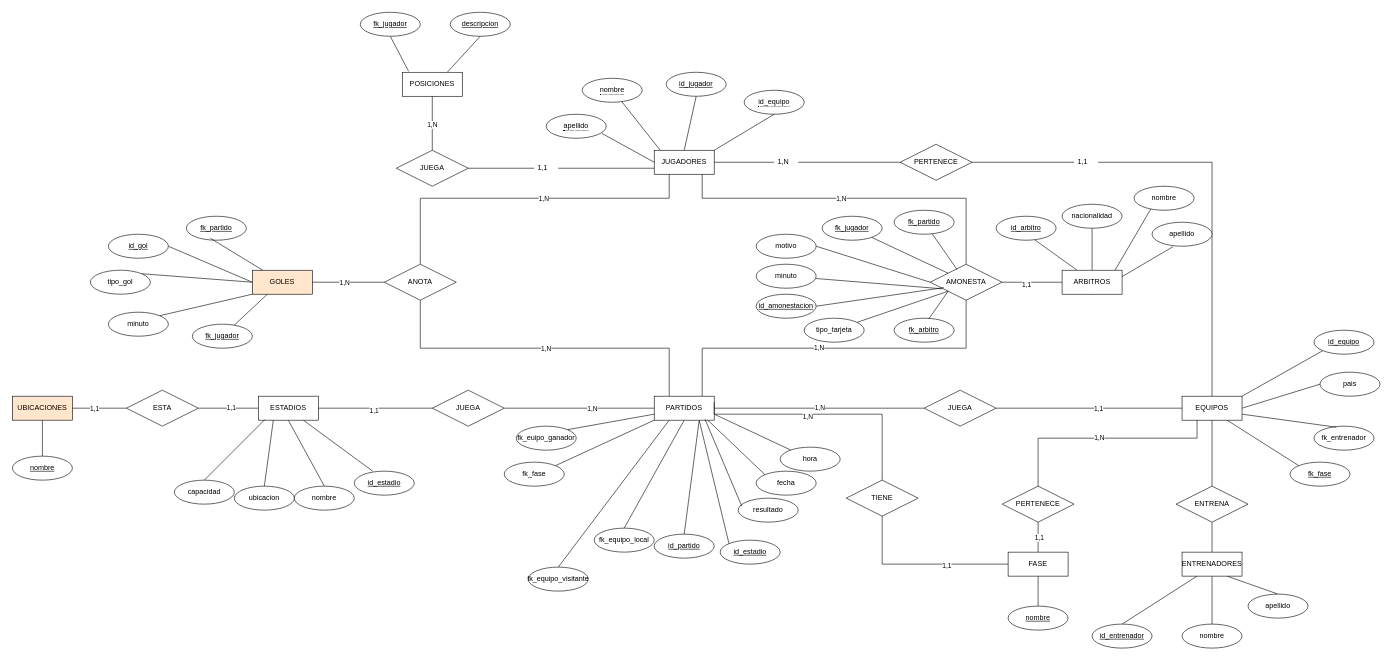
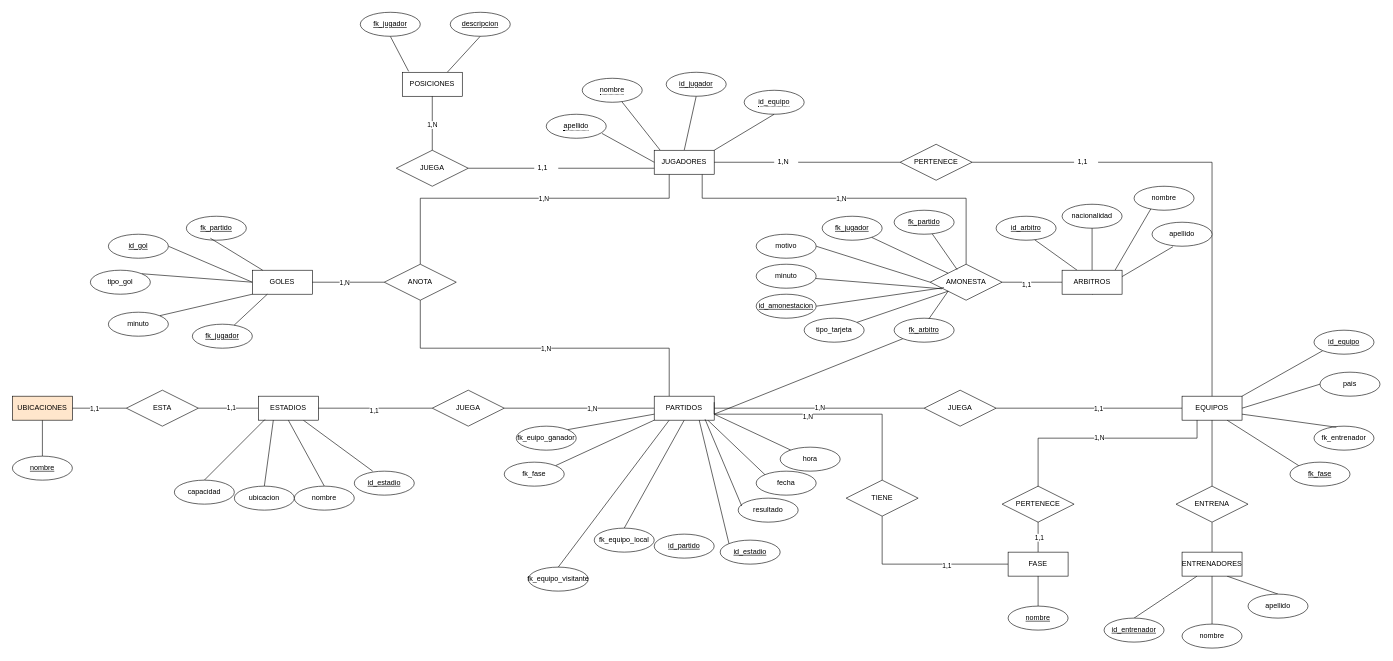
(282, 282) -> (282, 282)
(834, 348) -> none
(691, 480) -> (805, 378)
(1122, 636) -> (1134, 630)
